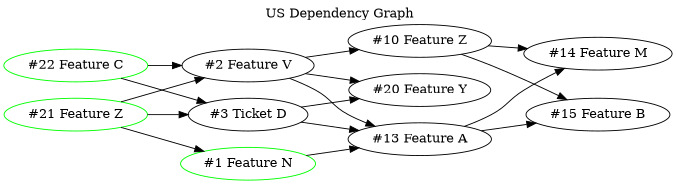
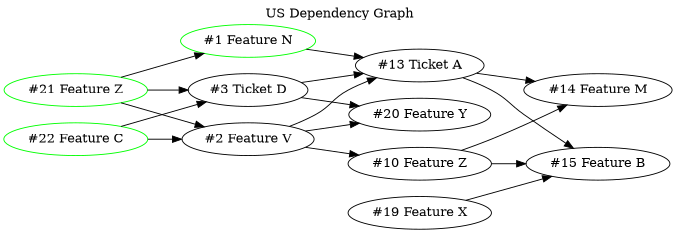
(420, 139) -> (420, 66)
none -> (420, 213)
